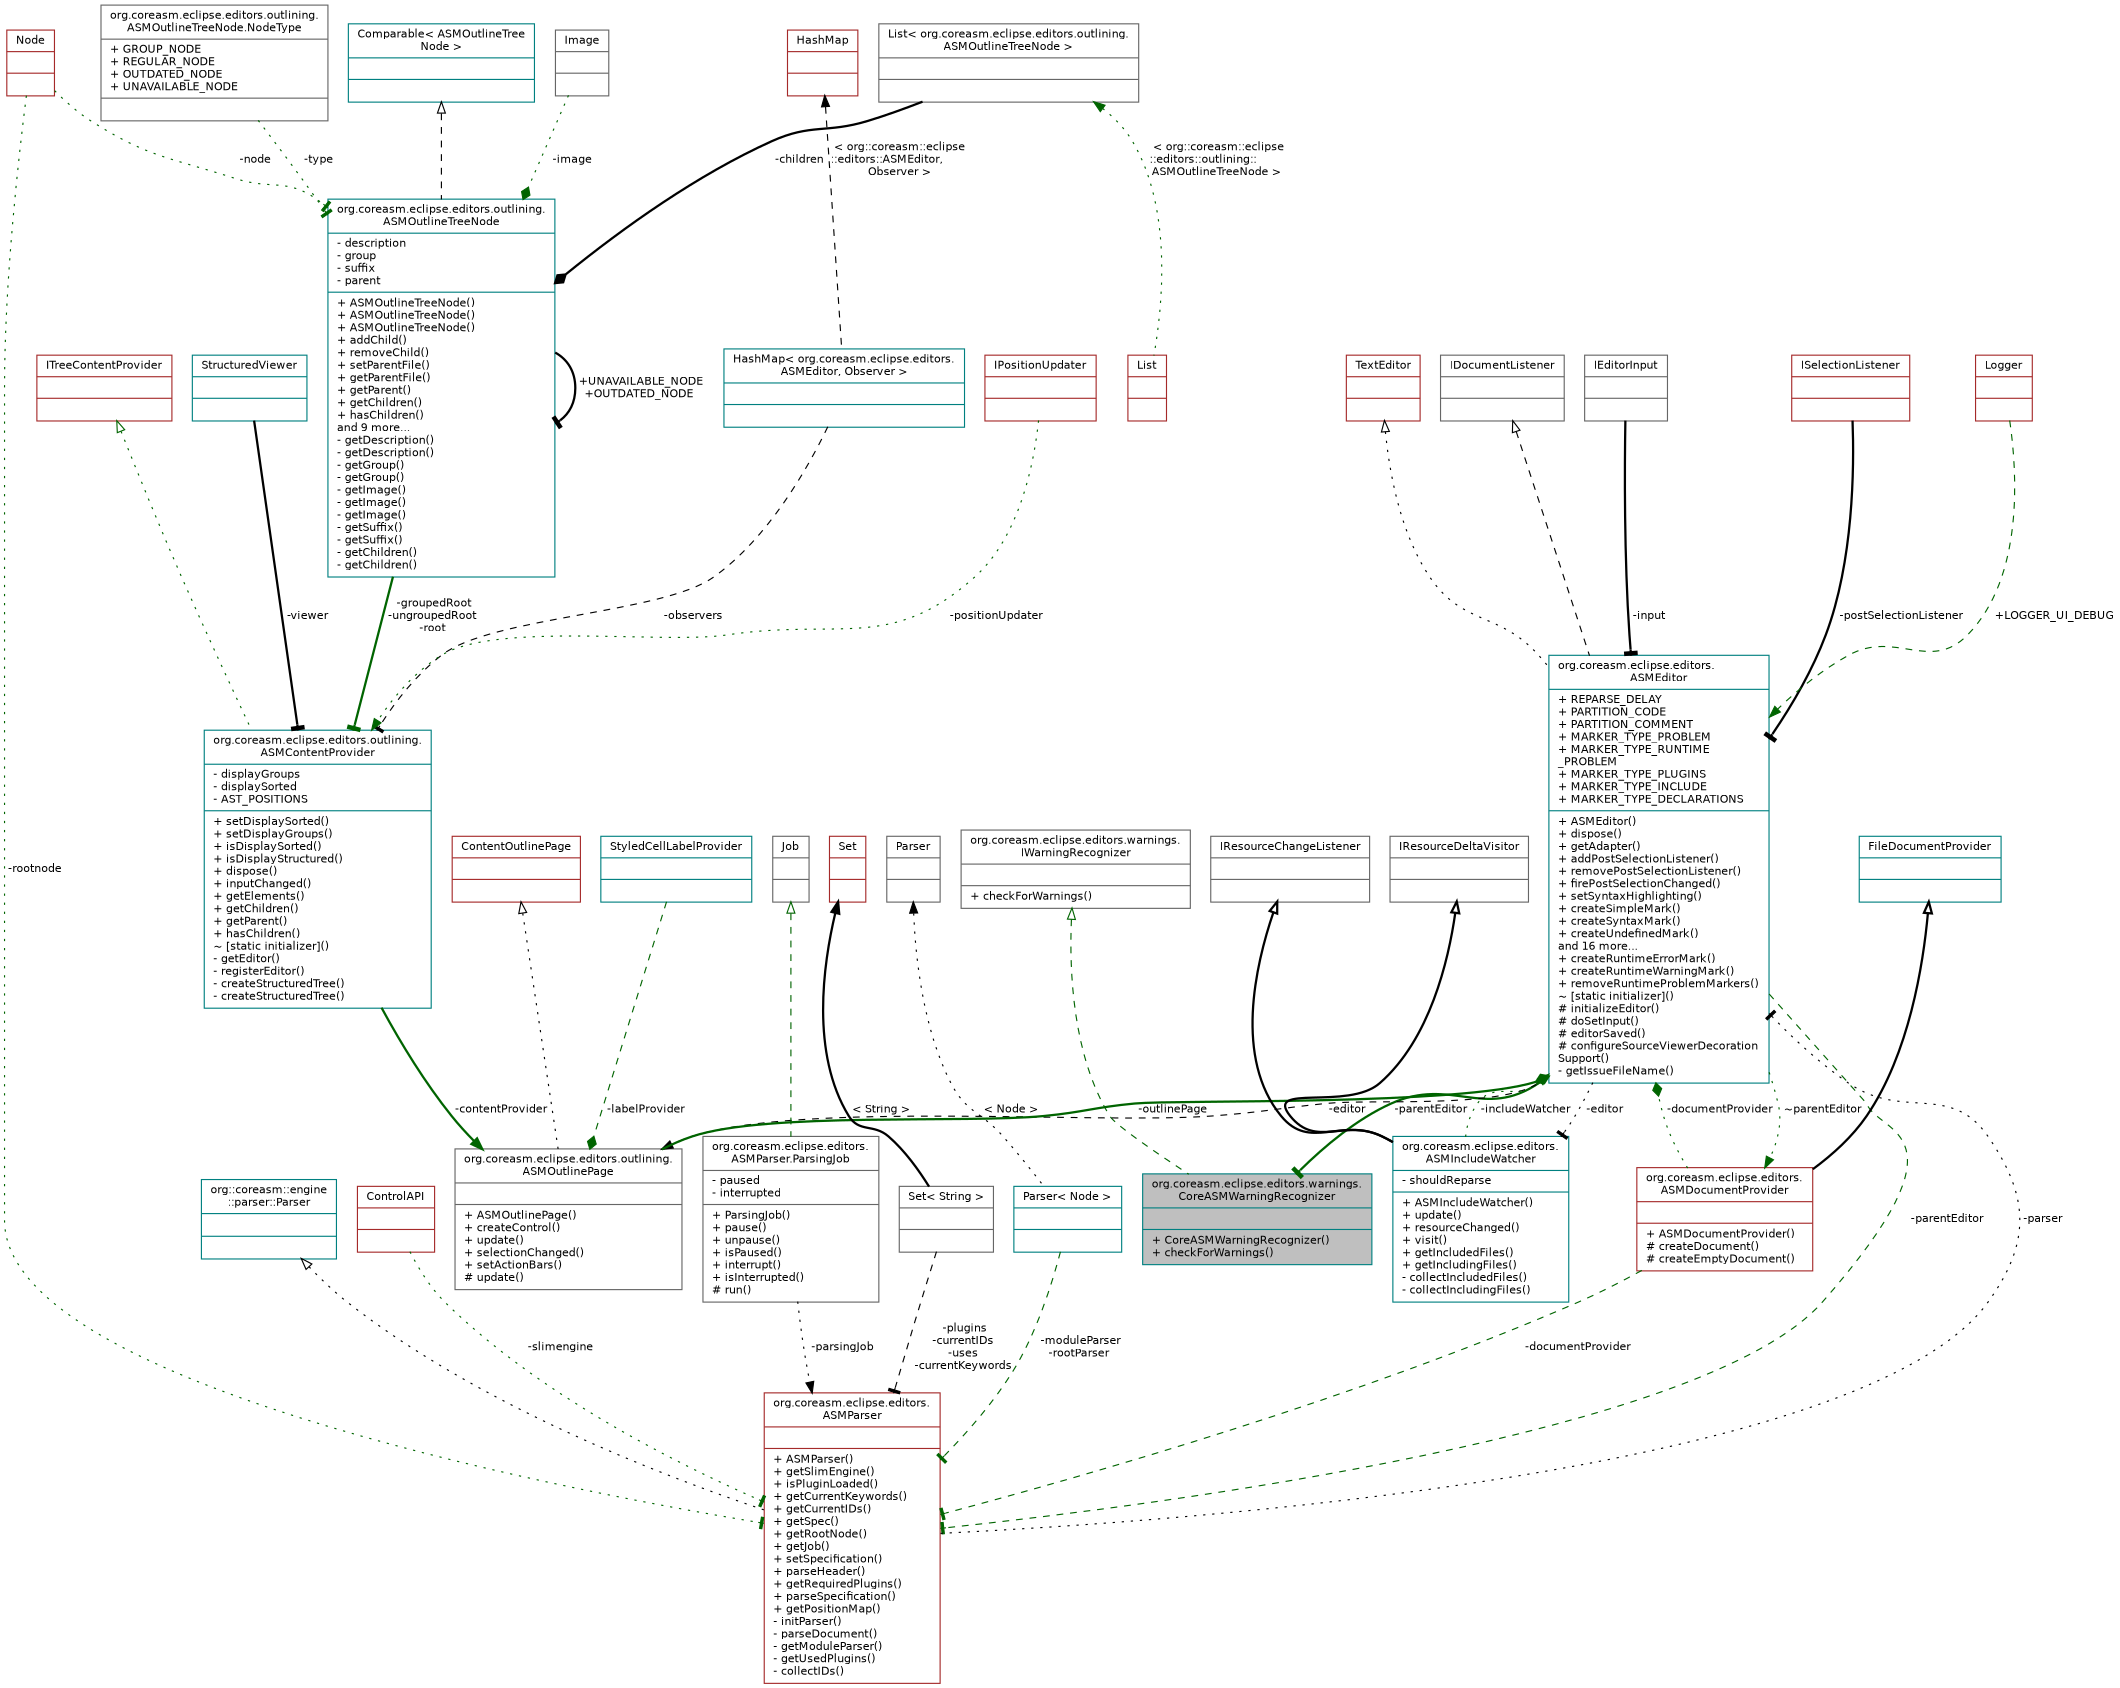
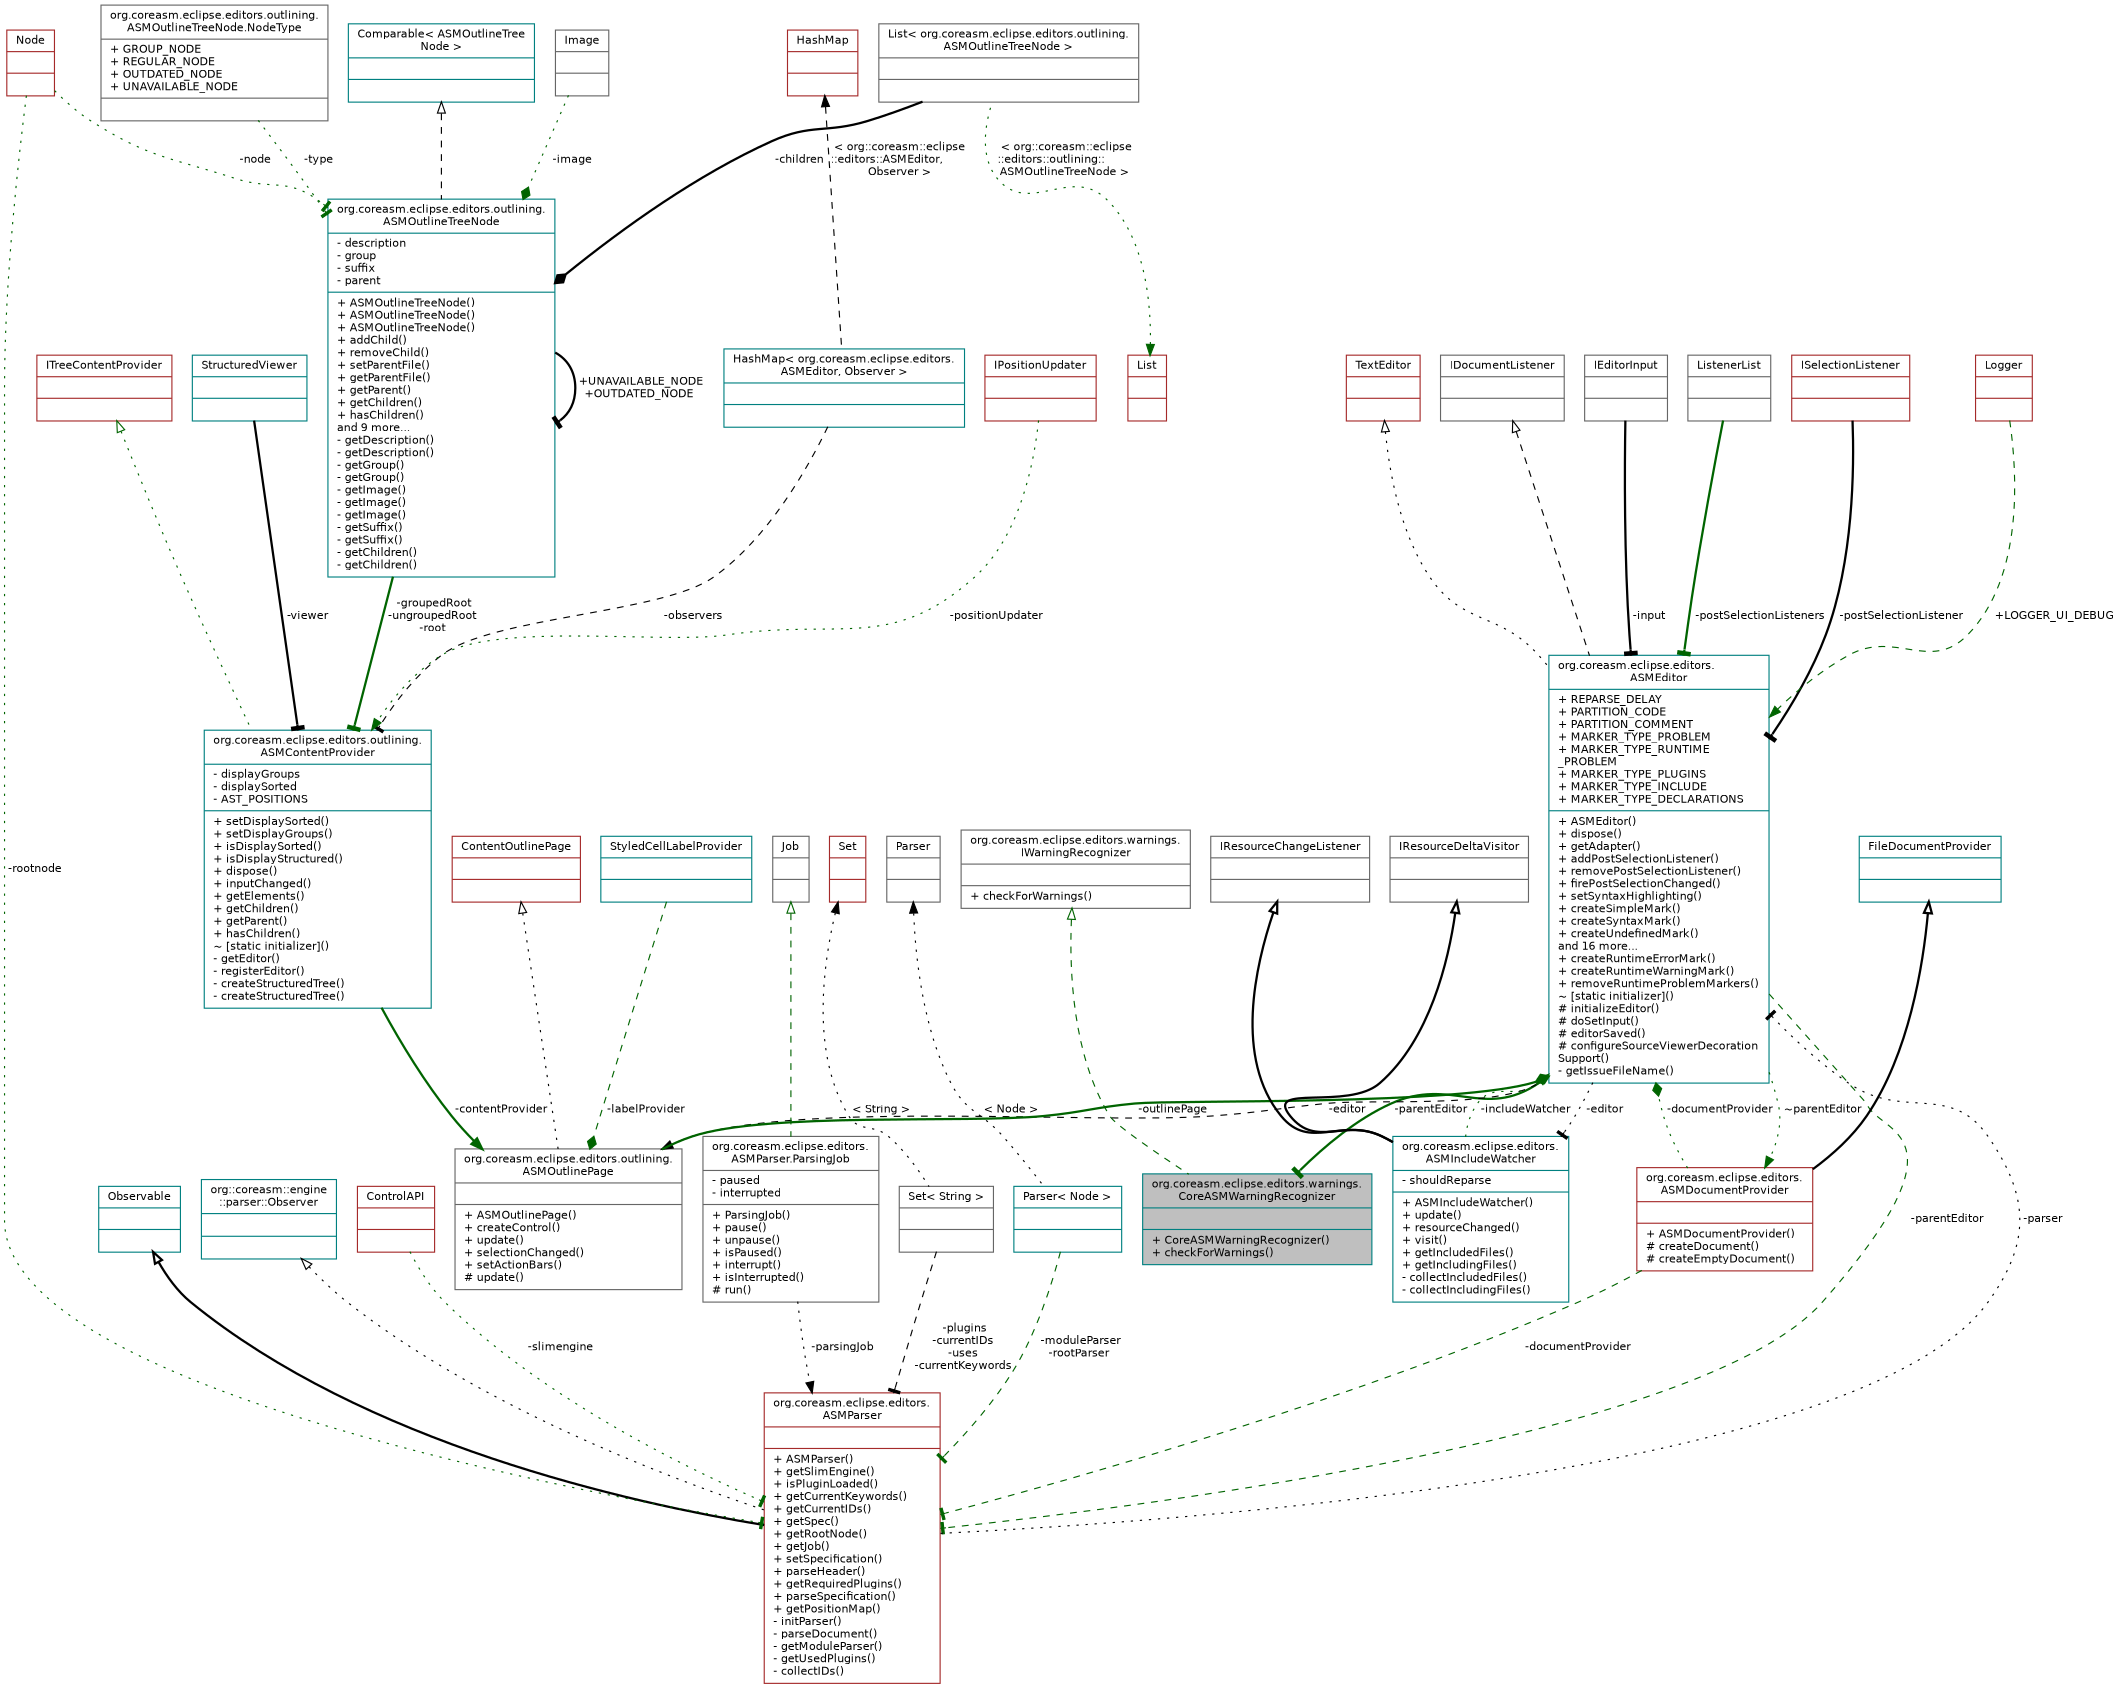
(1159, 224) -> (1088, 189)
none -> (1729, 388)
(831, 1071) -> (831, 1071)
(269, 1202) -> (269, 1202)
none -> (140, 1219)
